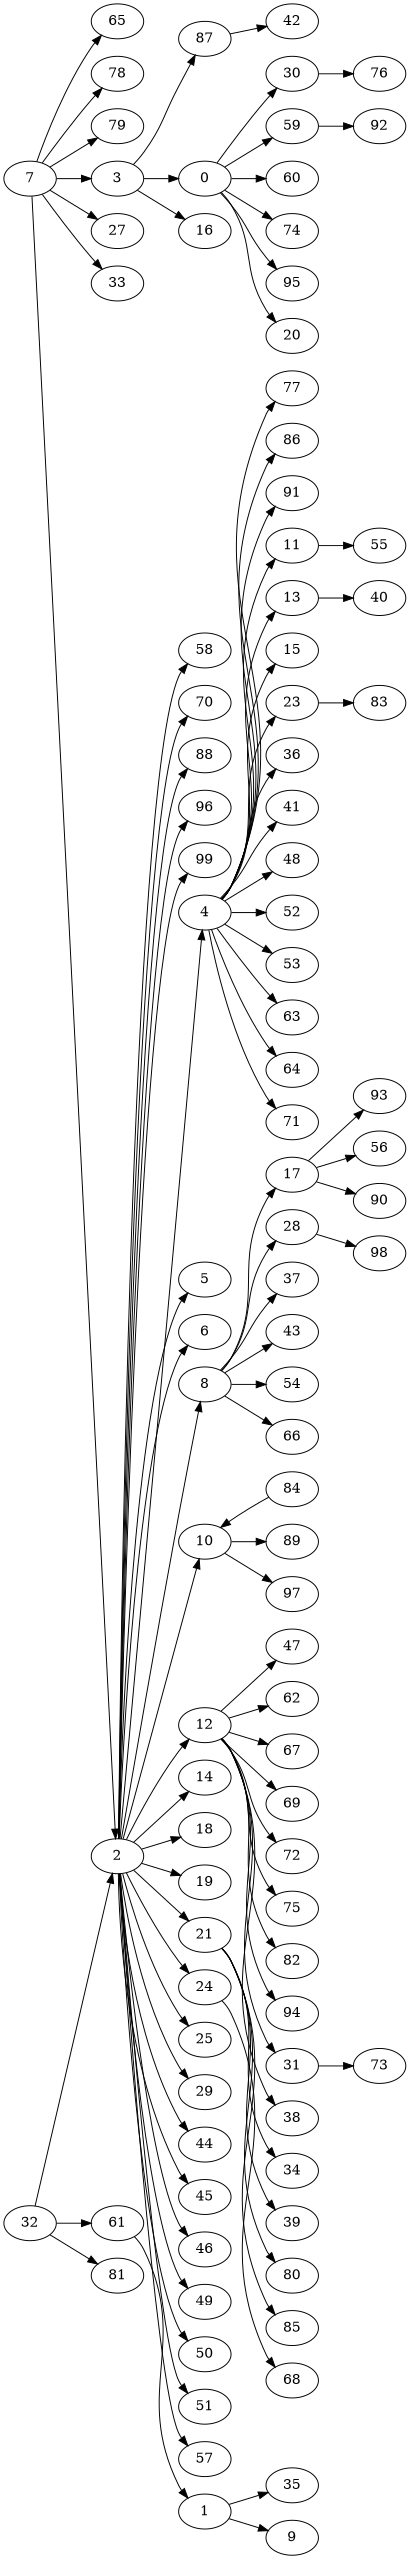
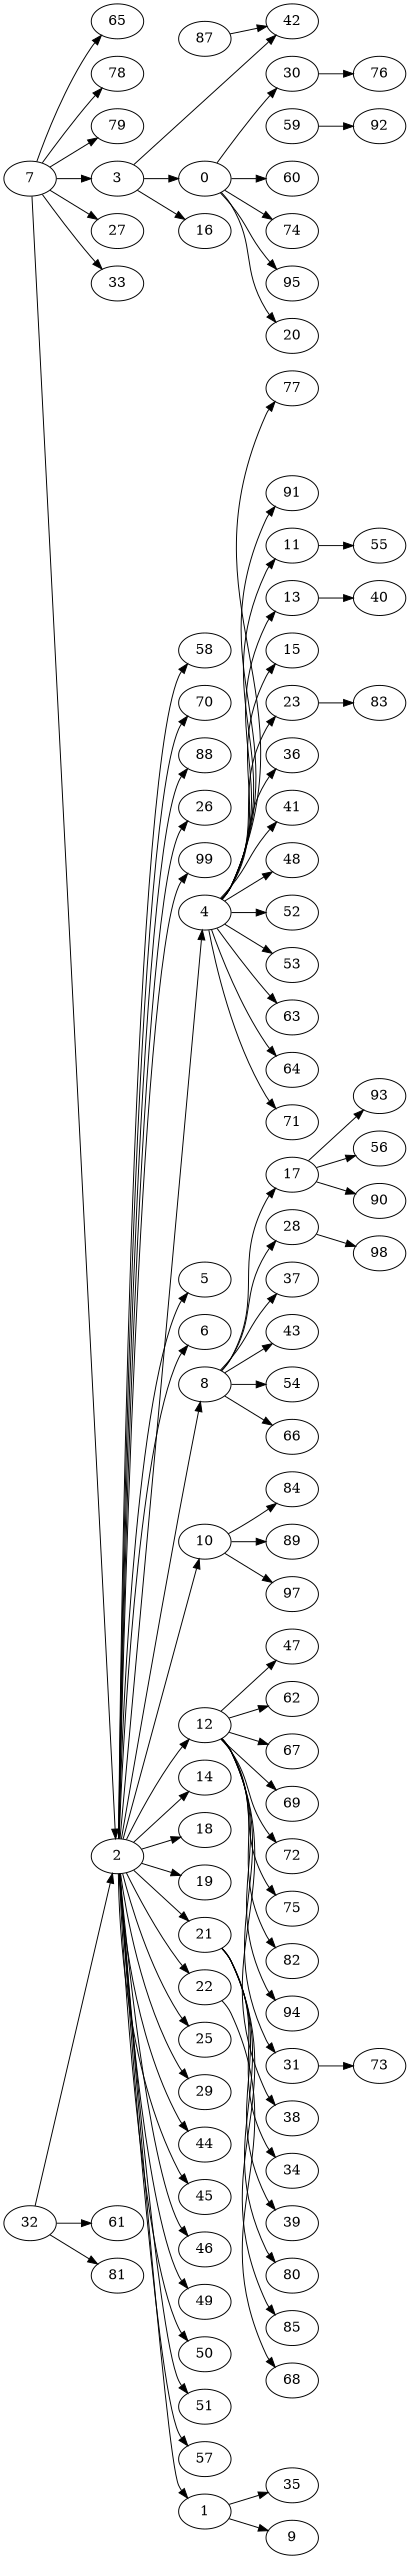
(165, 116) -> (201, 103)
(244, 155) -> none
(292, 441) -> none
(205, 808) -> (205, 808)
(249, 1509) -> (249, 1522)
(205, 1987) -> (205, 1987)
(160, 2382) -> (145, 2183)
